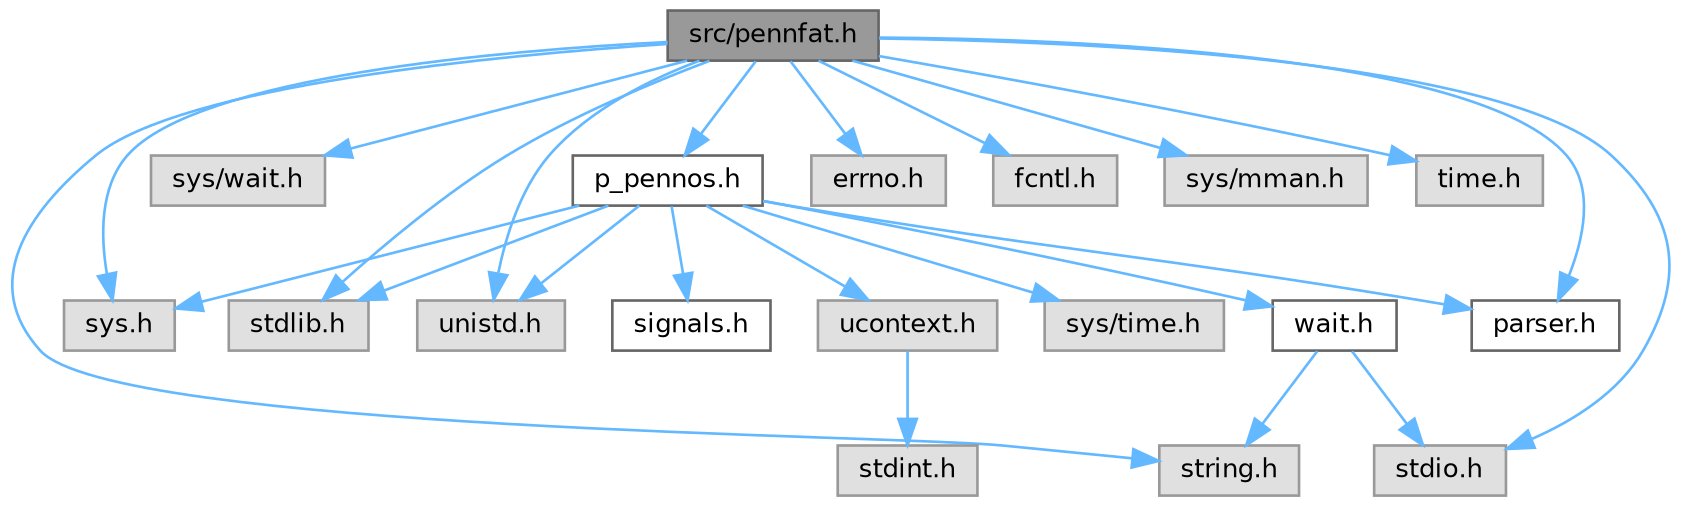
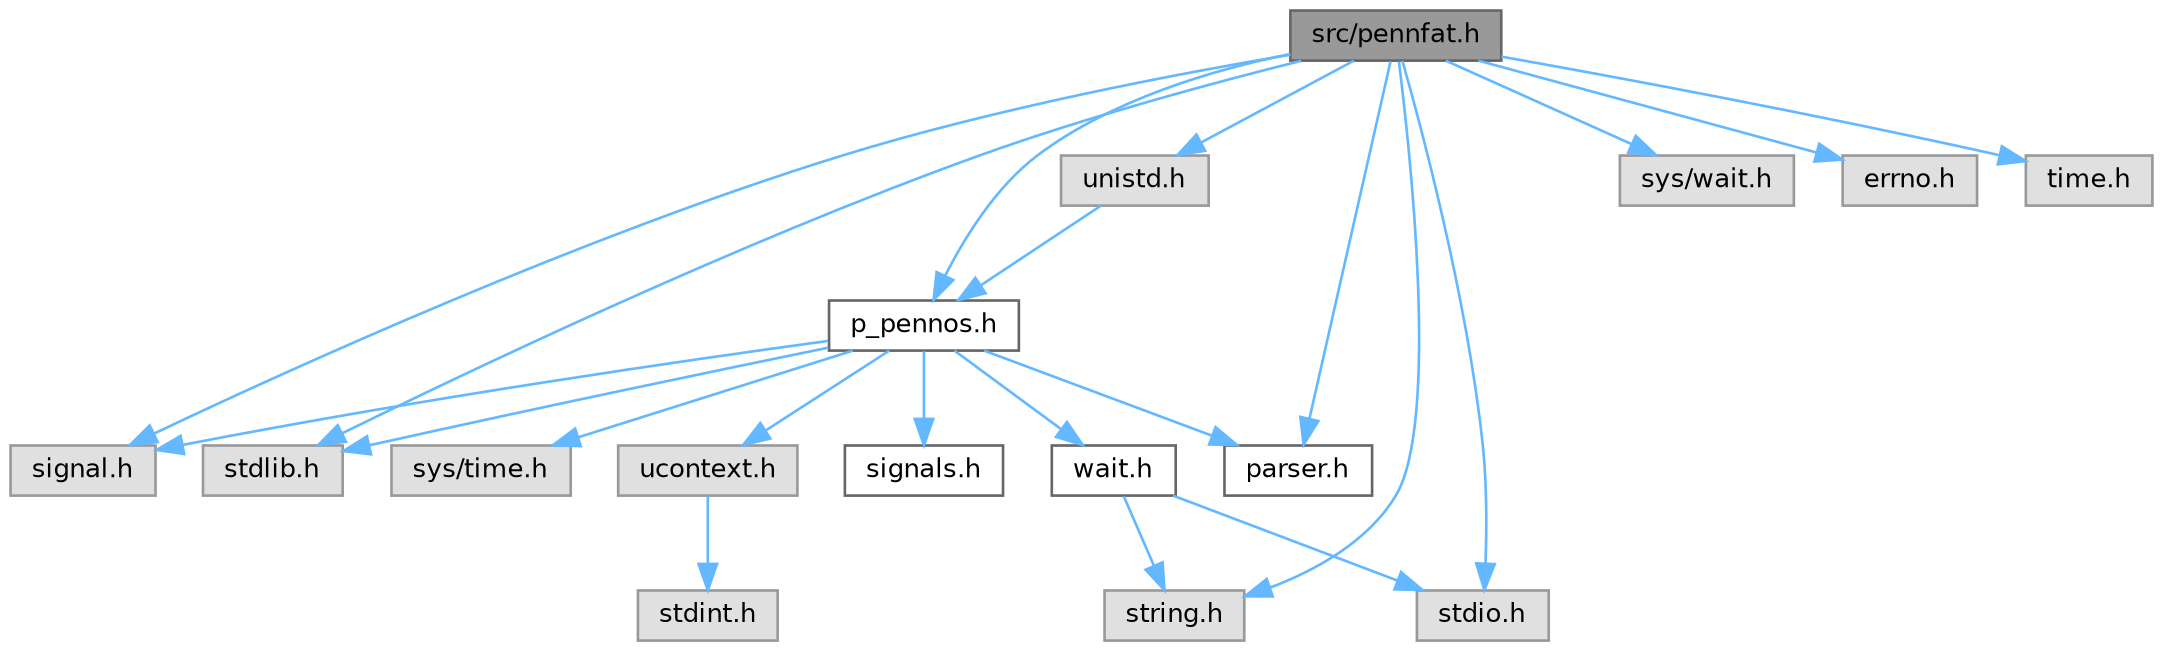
(1055, 181) -> none
(1266, 181) -> none
(590, 244) -> (1041, 246)
(119, 326) -> (83, 471)
